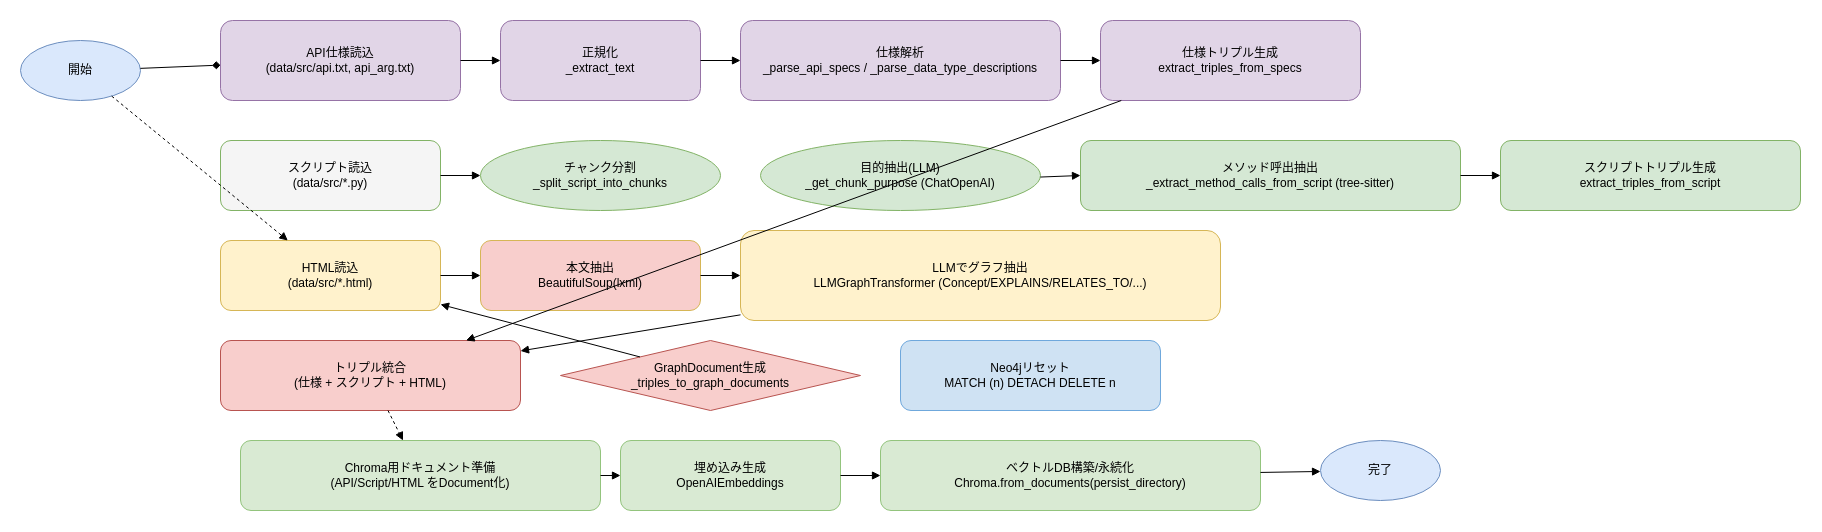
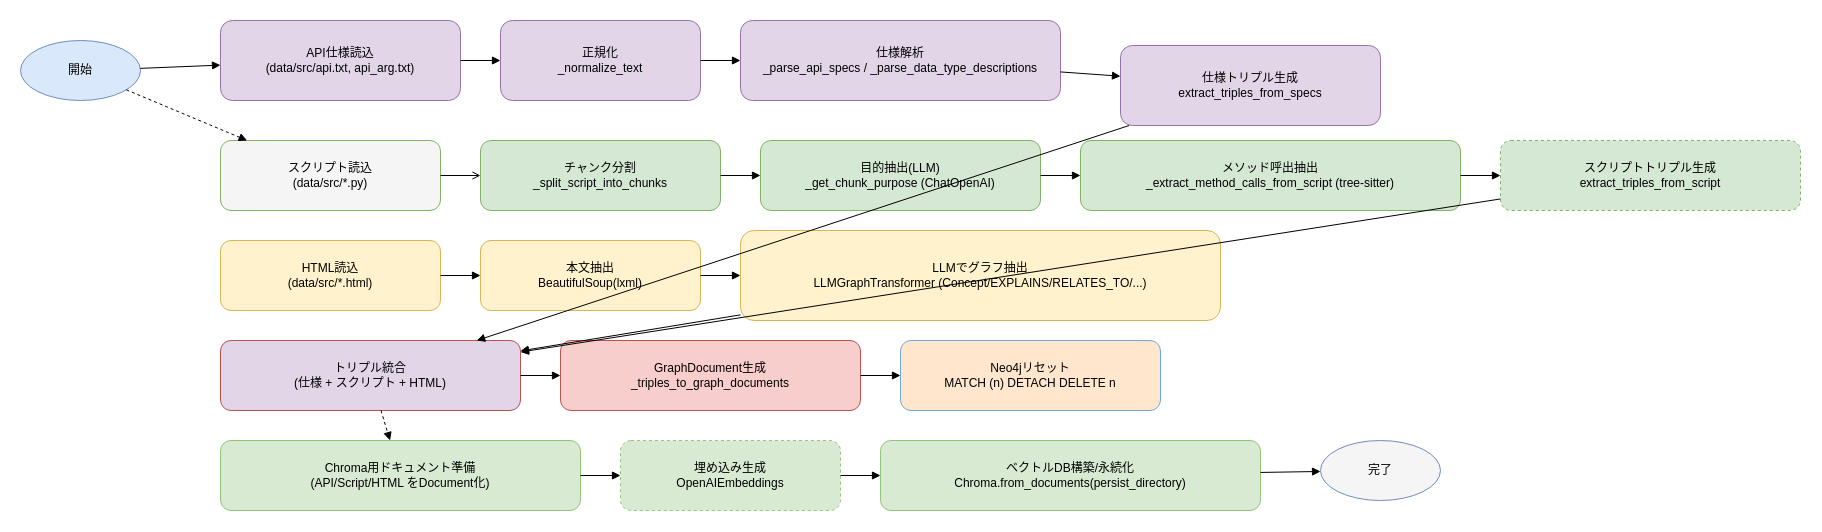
(601, 61) -> (601, 61)
(1231, 61) -> (1251, 86)
(211, 66) -> (211, 65)
none -> (183, 114)
(196, 165) -> none
(471, 176) -> (473, 176)
(601, 176) -> (601, 176)
none -> (736, 176)
(901, 176) -> (901, 176)
(1651, 176) -> (1651, 176)
none -> (1045, 270)
(591, 276) -> (591, 276)
(513, 324) -> (876, 376)
(371, 376) -> (371, 376)
none -> (536, 376)
(711, 376) -> (711, 376)
(1031, 376) -> (1031, 376)
(1381, 471) -> (1381, 471)
(421, 476) -> (401, 476)
(731, 476) -> (731, 476)
